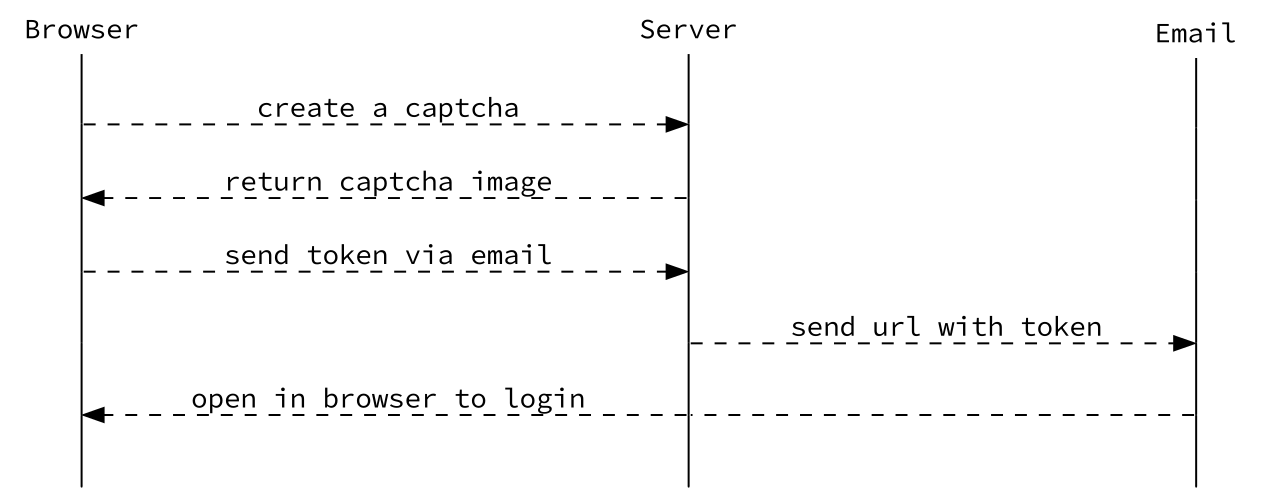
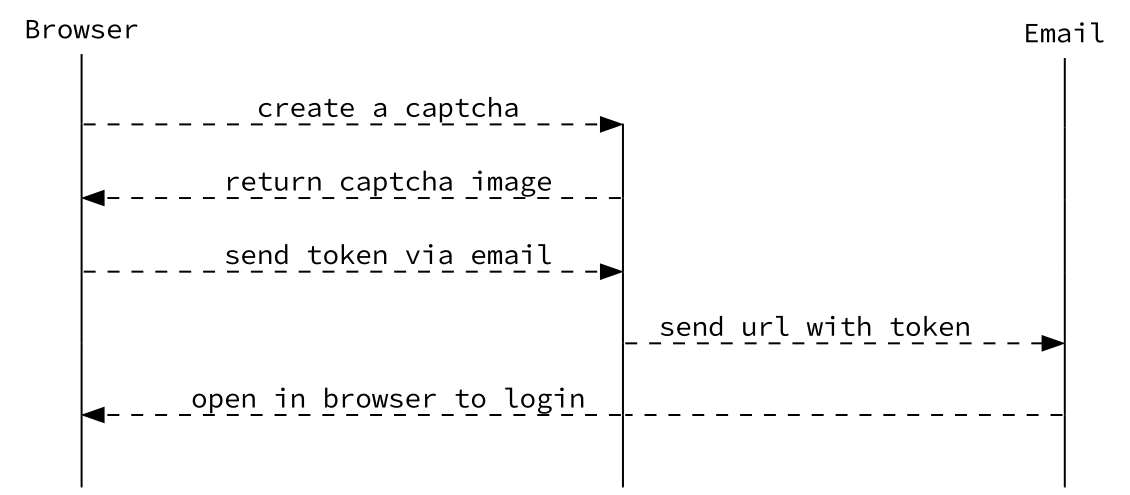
(689, 31) -> none
